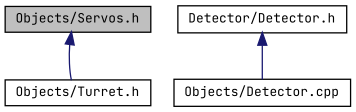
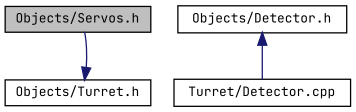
(262, 19) -> (262, 19)
(69, 62) -> (87, 49)
(262, 93) -> (262, 93)
